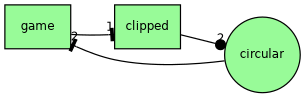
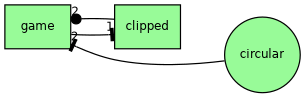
(198, 39) -> (98, 19)
